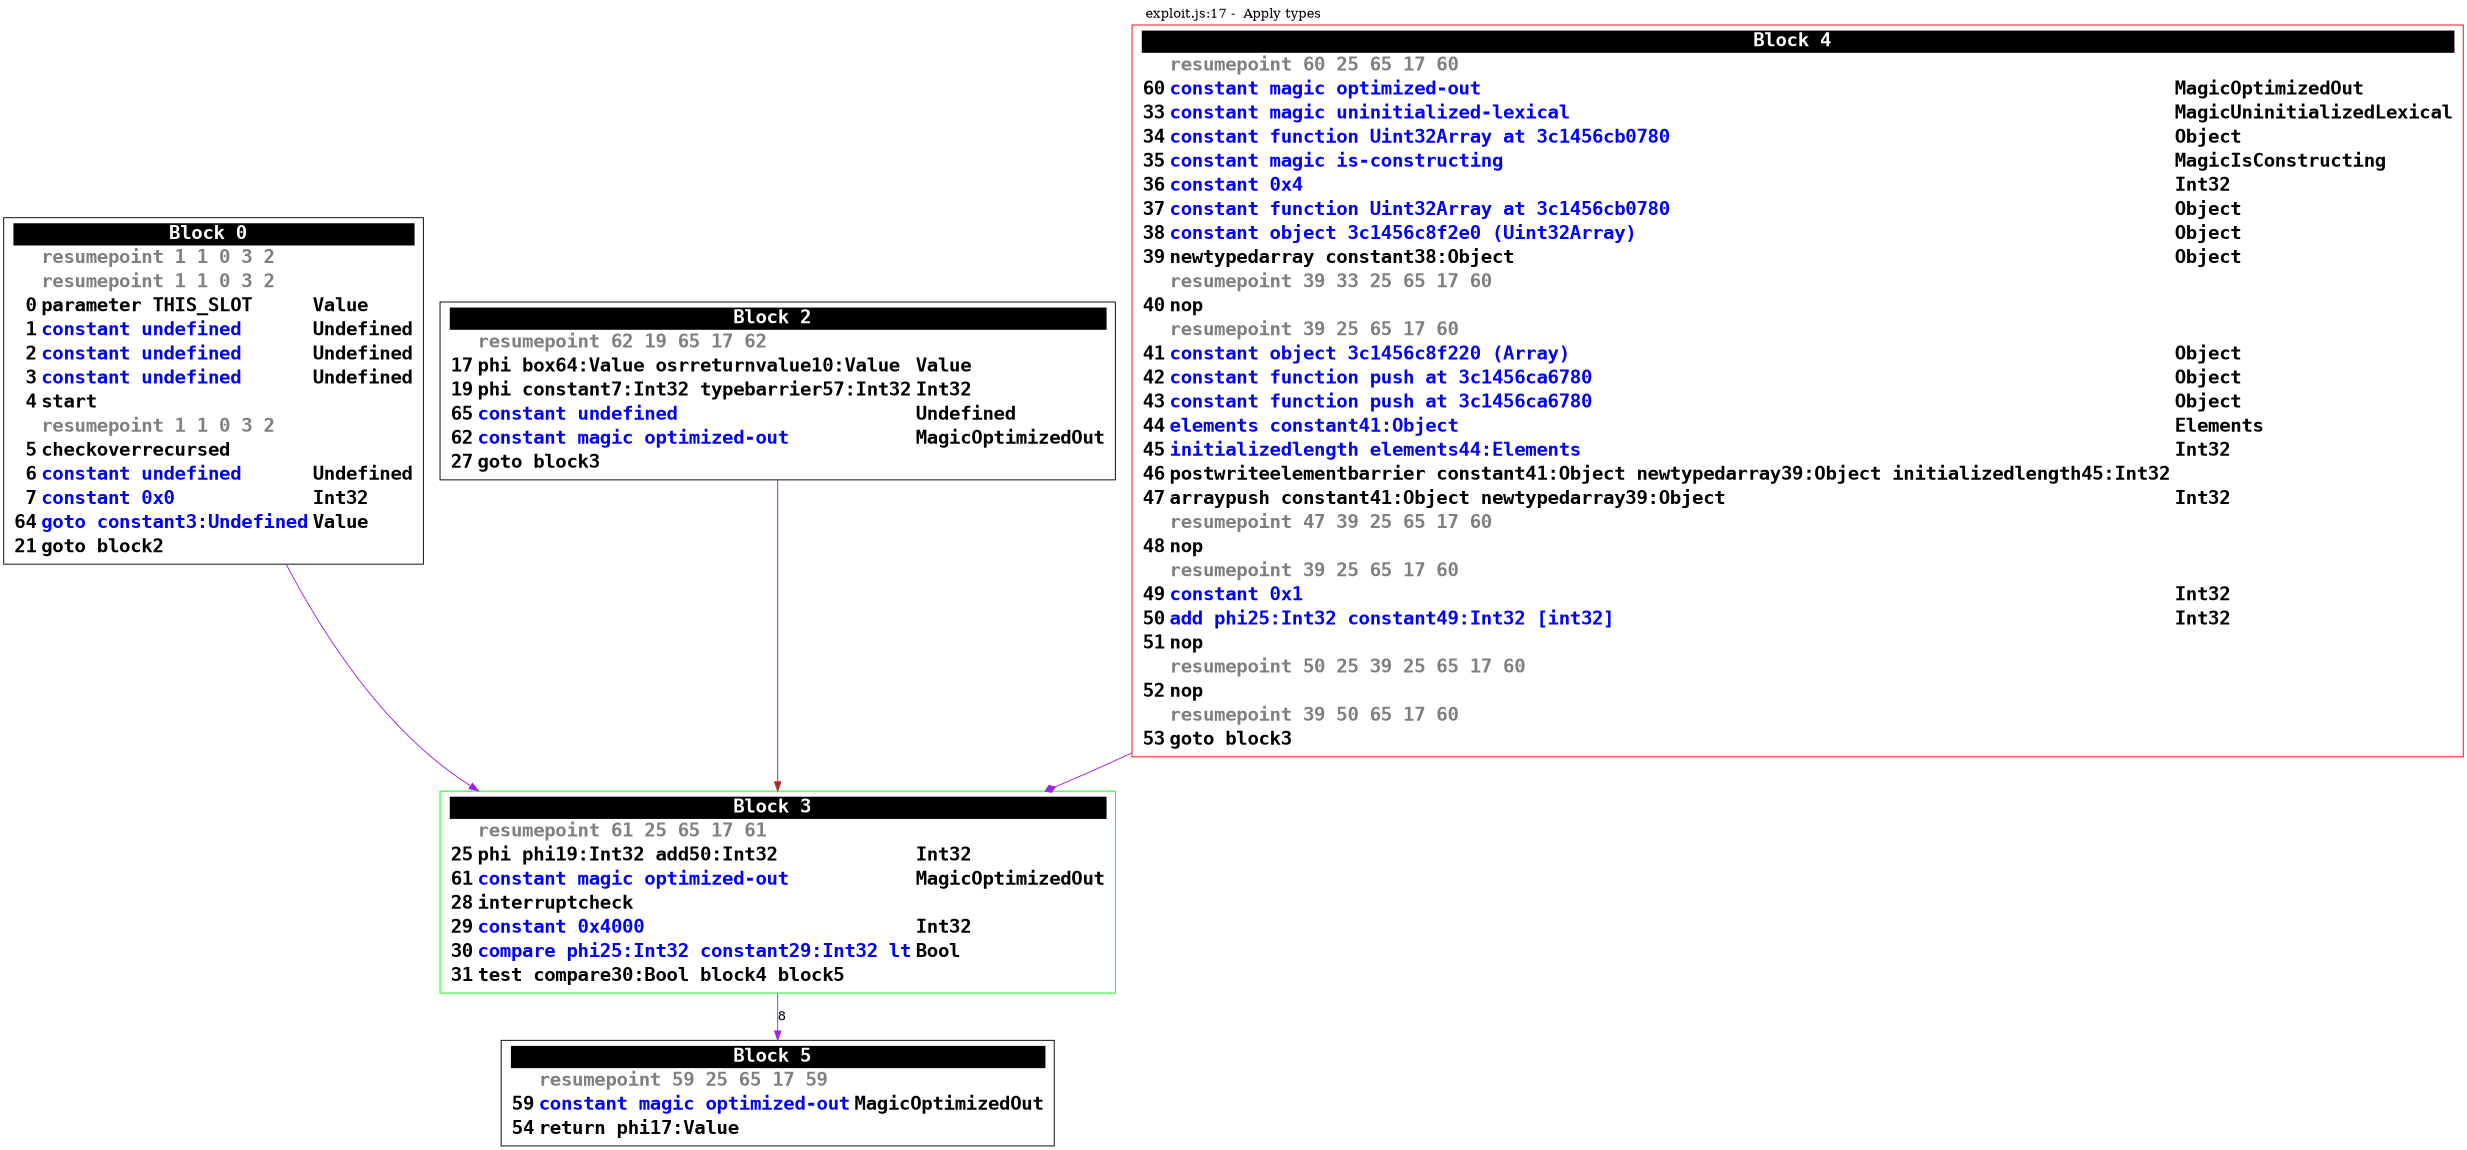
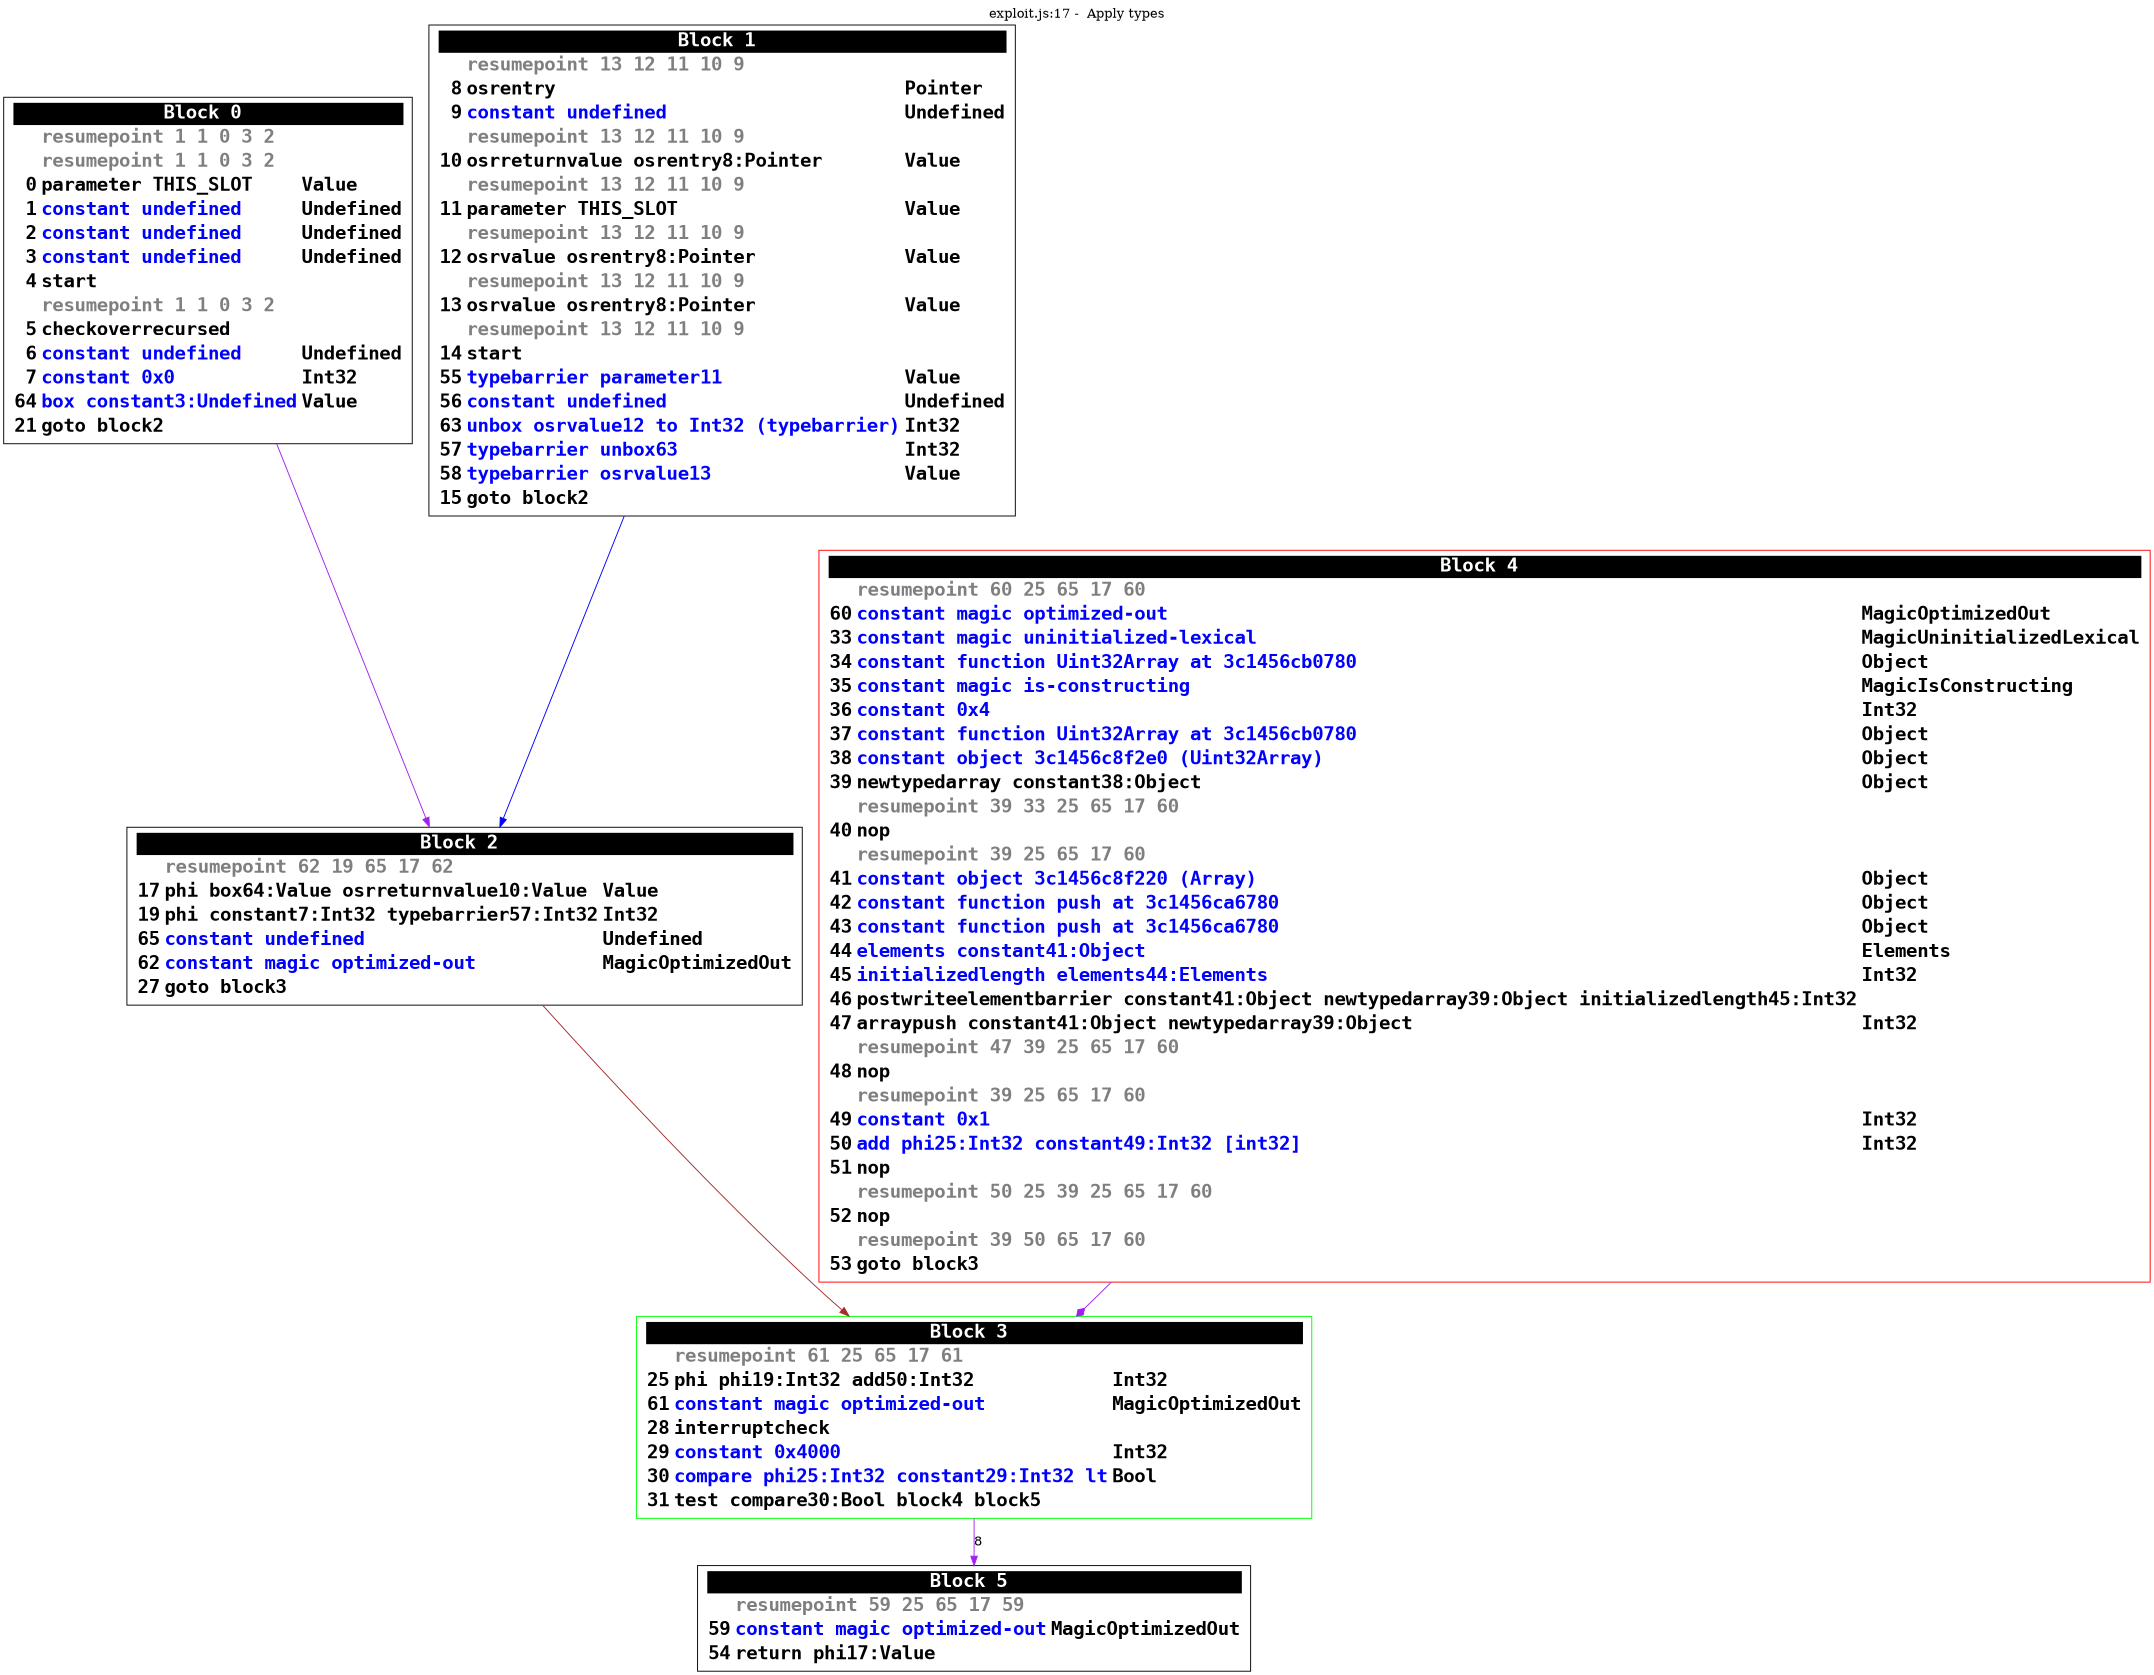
none -> (722, 271)
(175, 522) -> (170, 402)
(365, 687) -> (351, 631)
